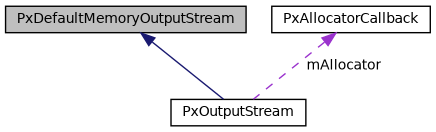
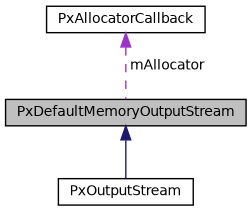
(289, 71) -> (126, 73)
